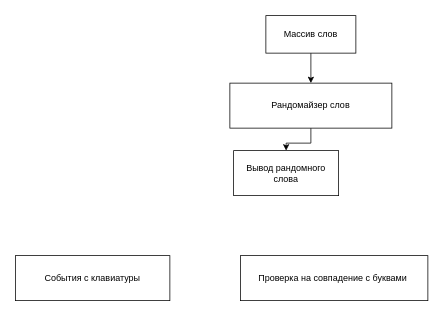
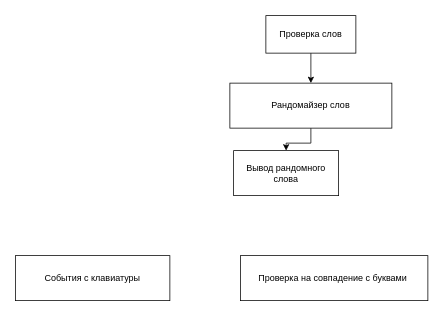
(311, 34) -> (311, 34)
